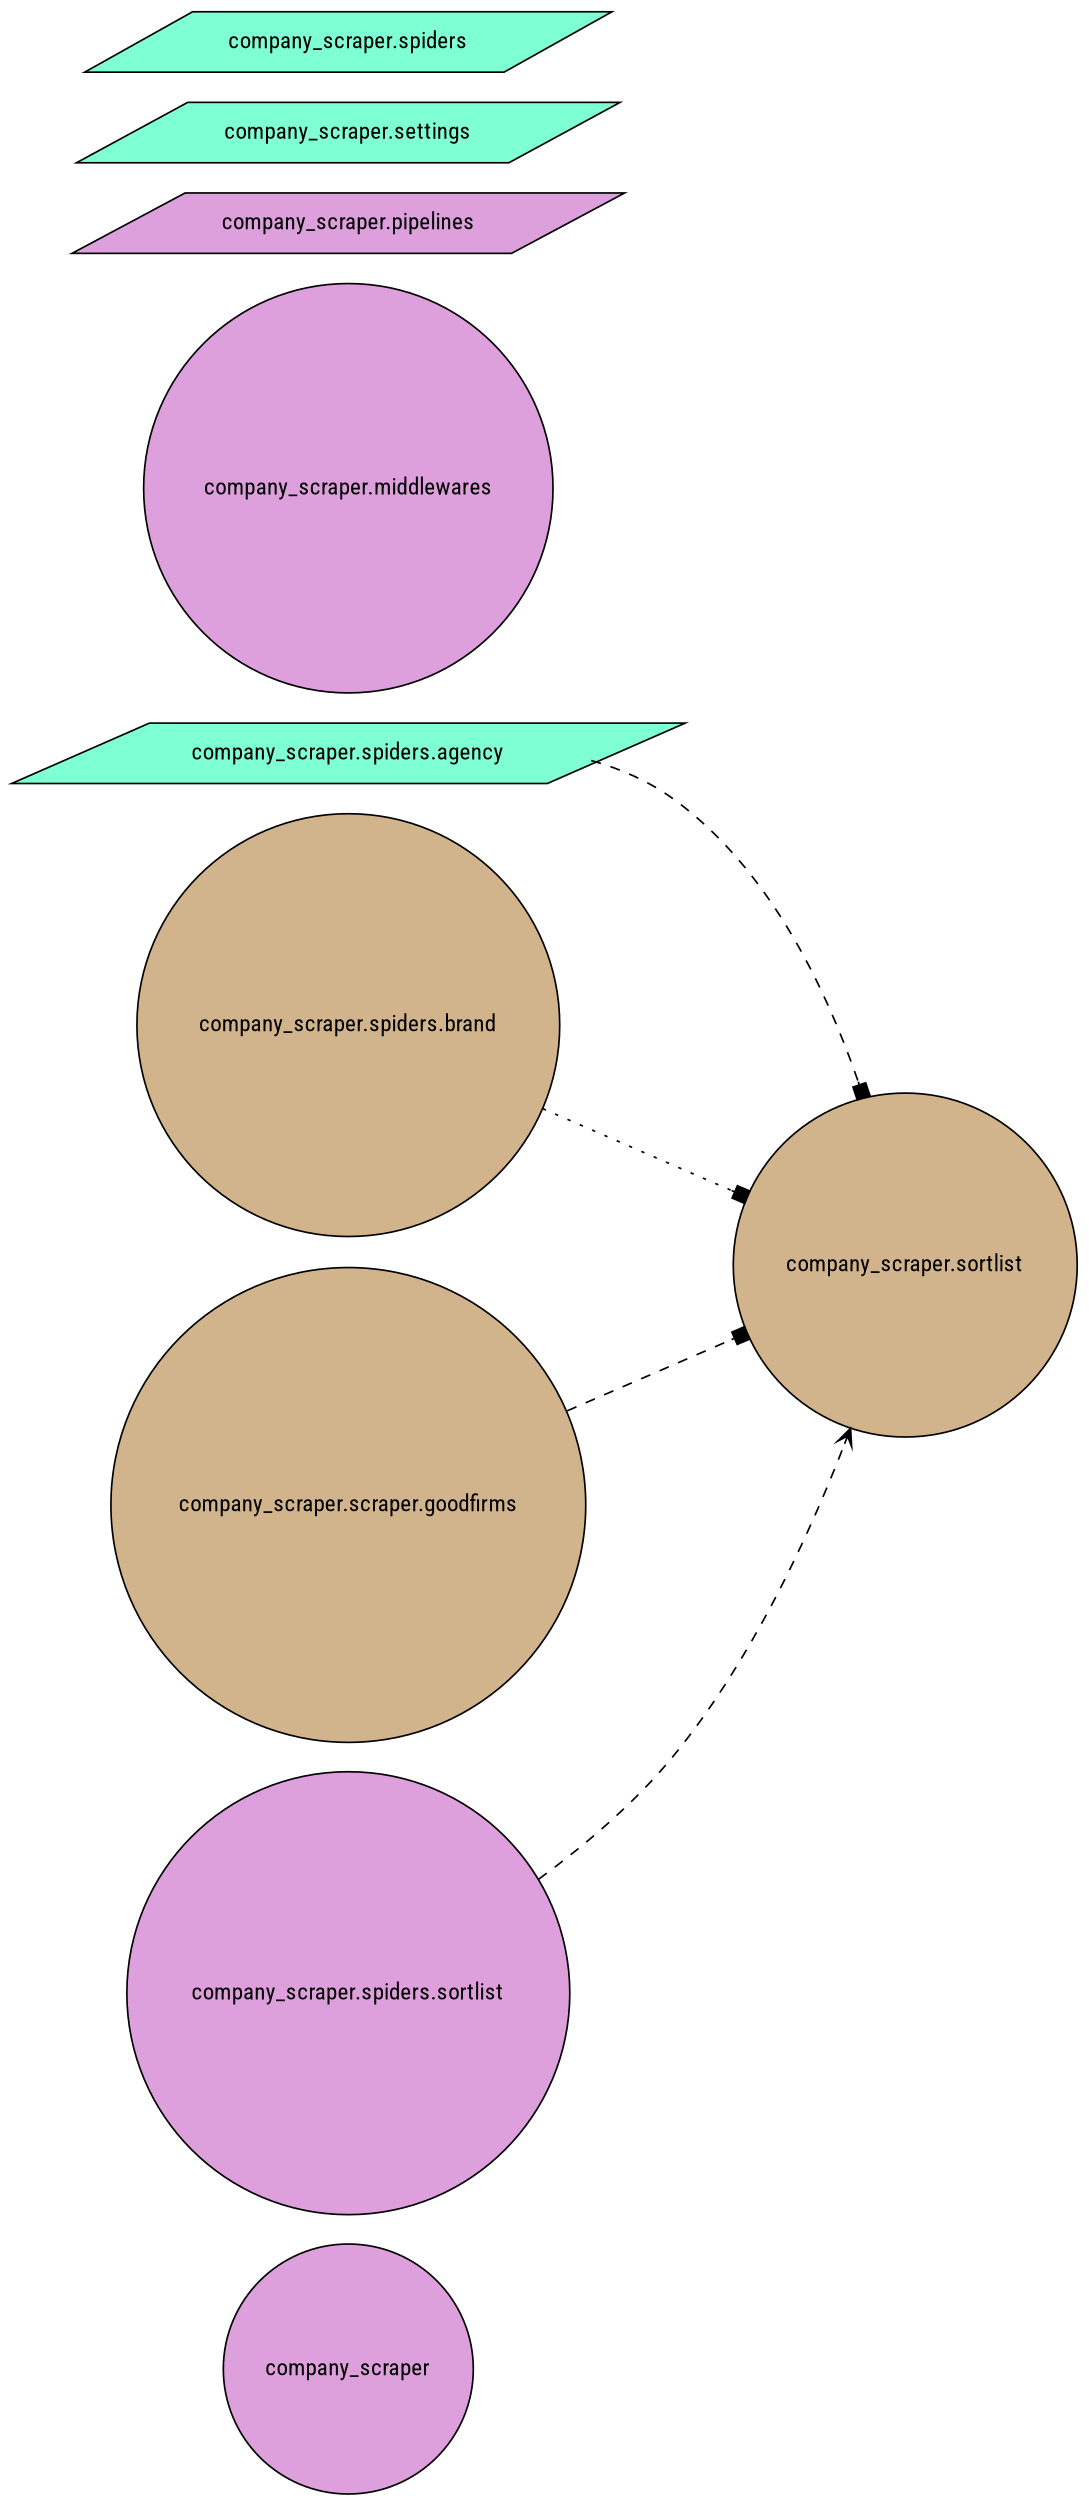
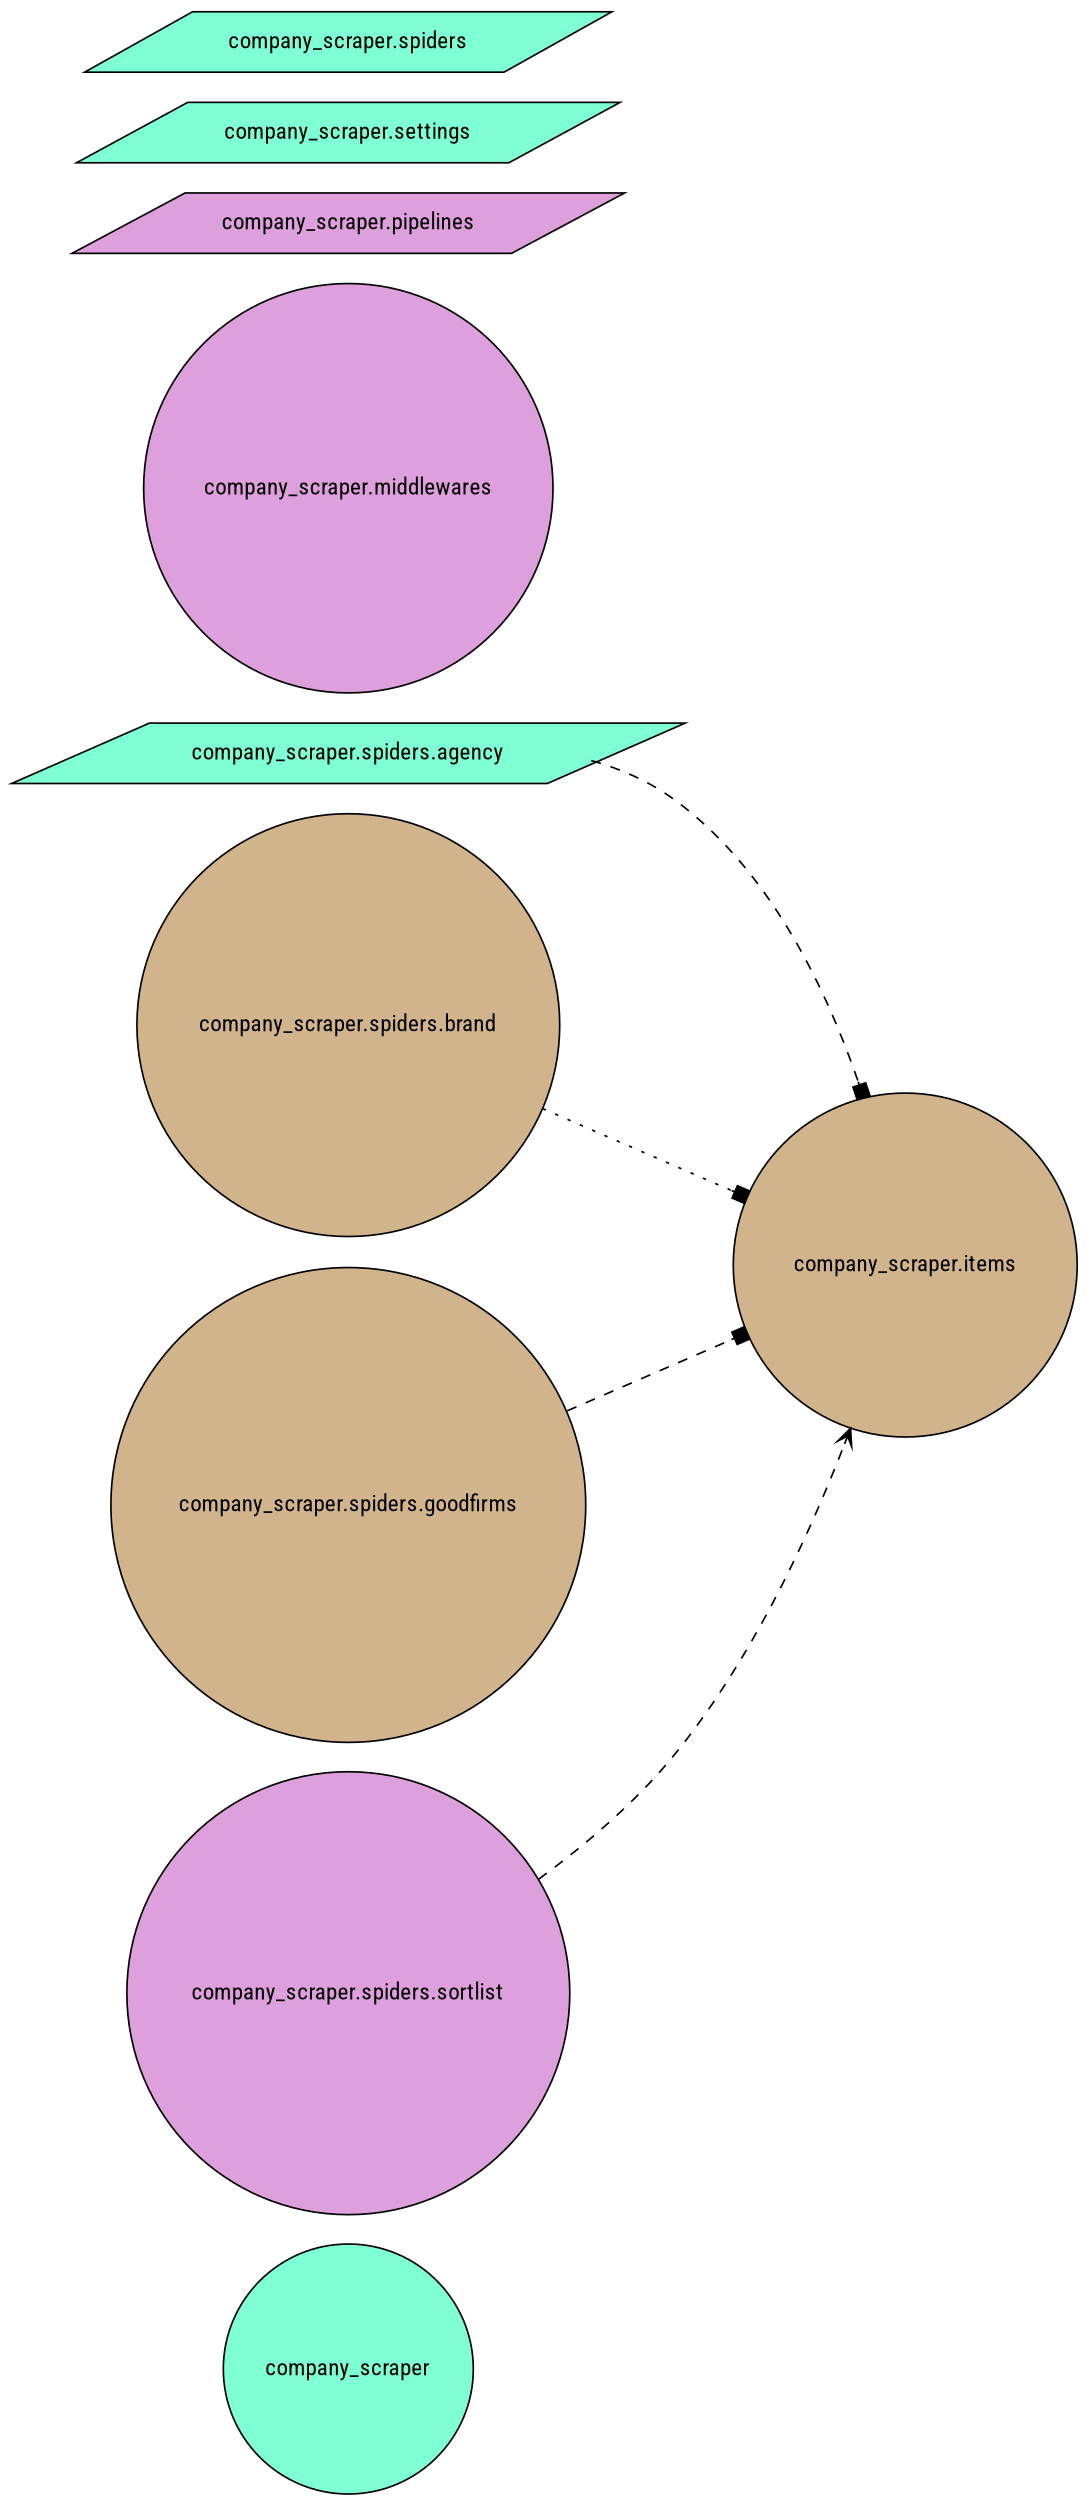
(905, 1265) -> (905, 1265)
(348, 1505) -> (348, 1505)
(348, 2369) -> (348, 2369)
